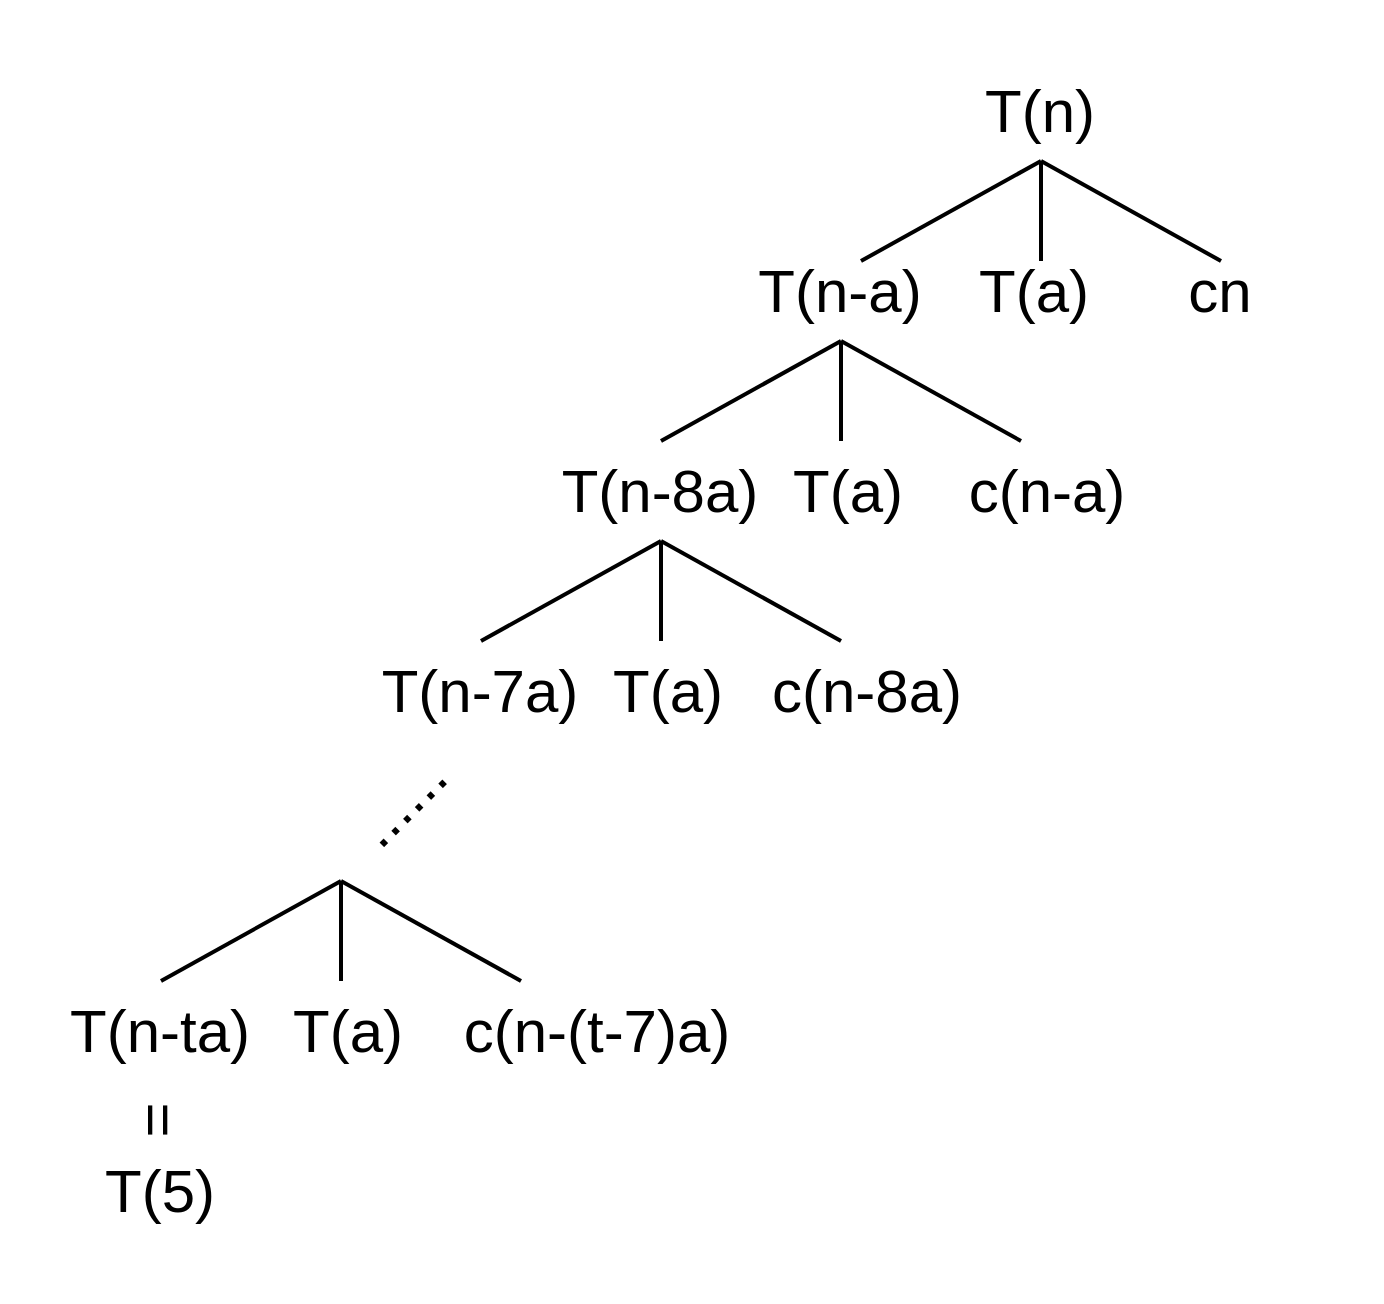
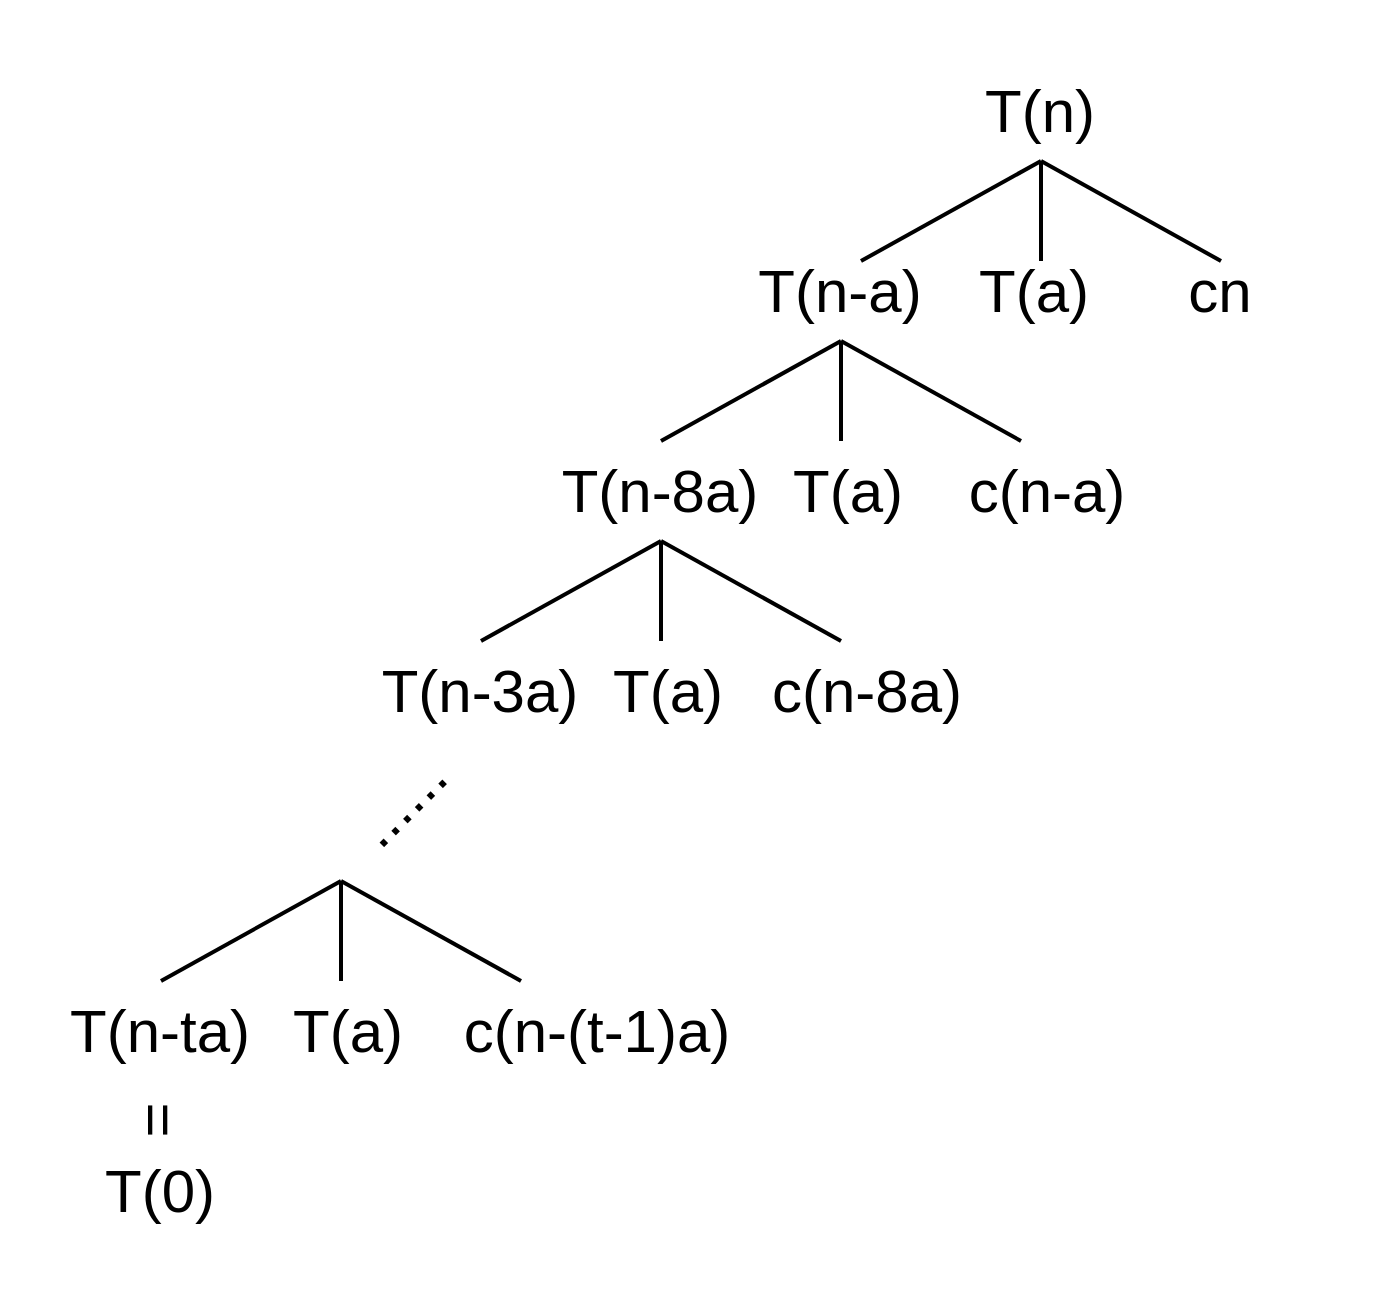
(481, 691) -> (481, 691)
(598, 1031) -> (598, 1031)
(161, 1191) -> (161, 1191)
